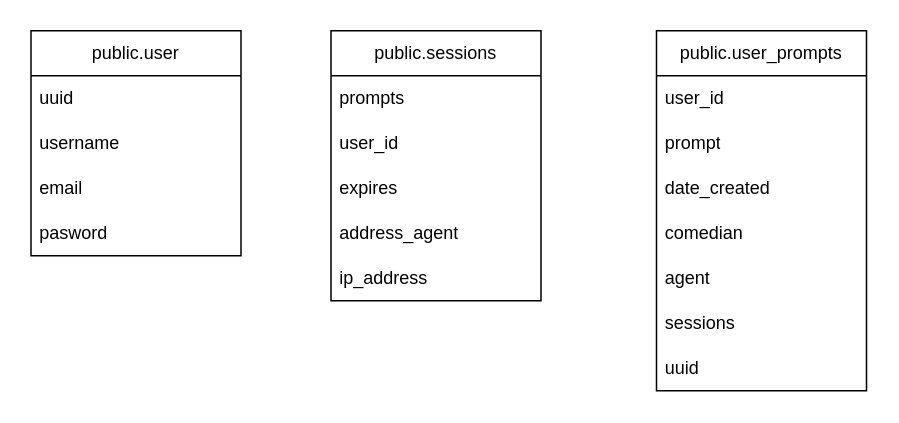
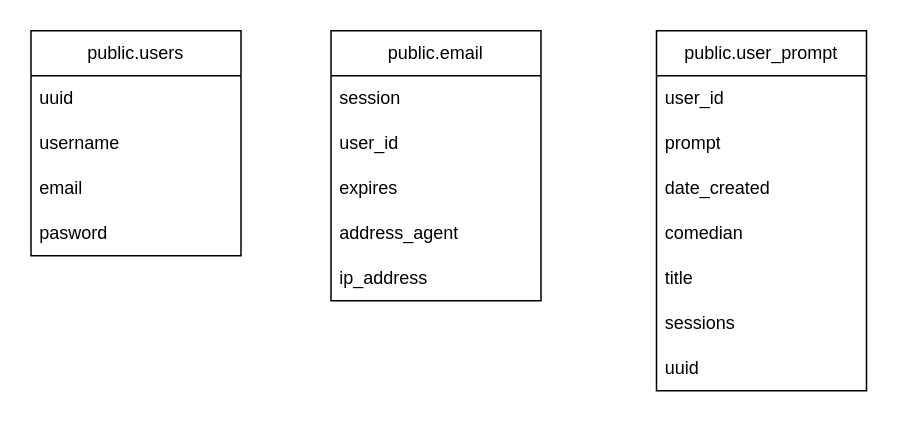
(136, 53) -> (136, 53)
(436, 53) -> (436, 53)
(761, 53) -> (761, 53)
(375, 98) -> (373, 98)
(690, 278) -> (686, 278)
